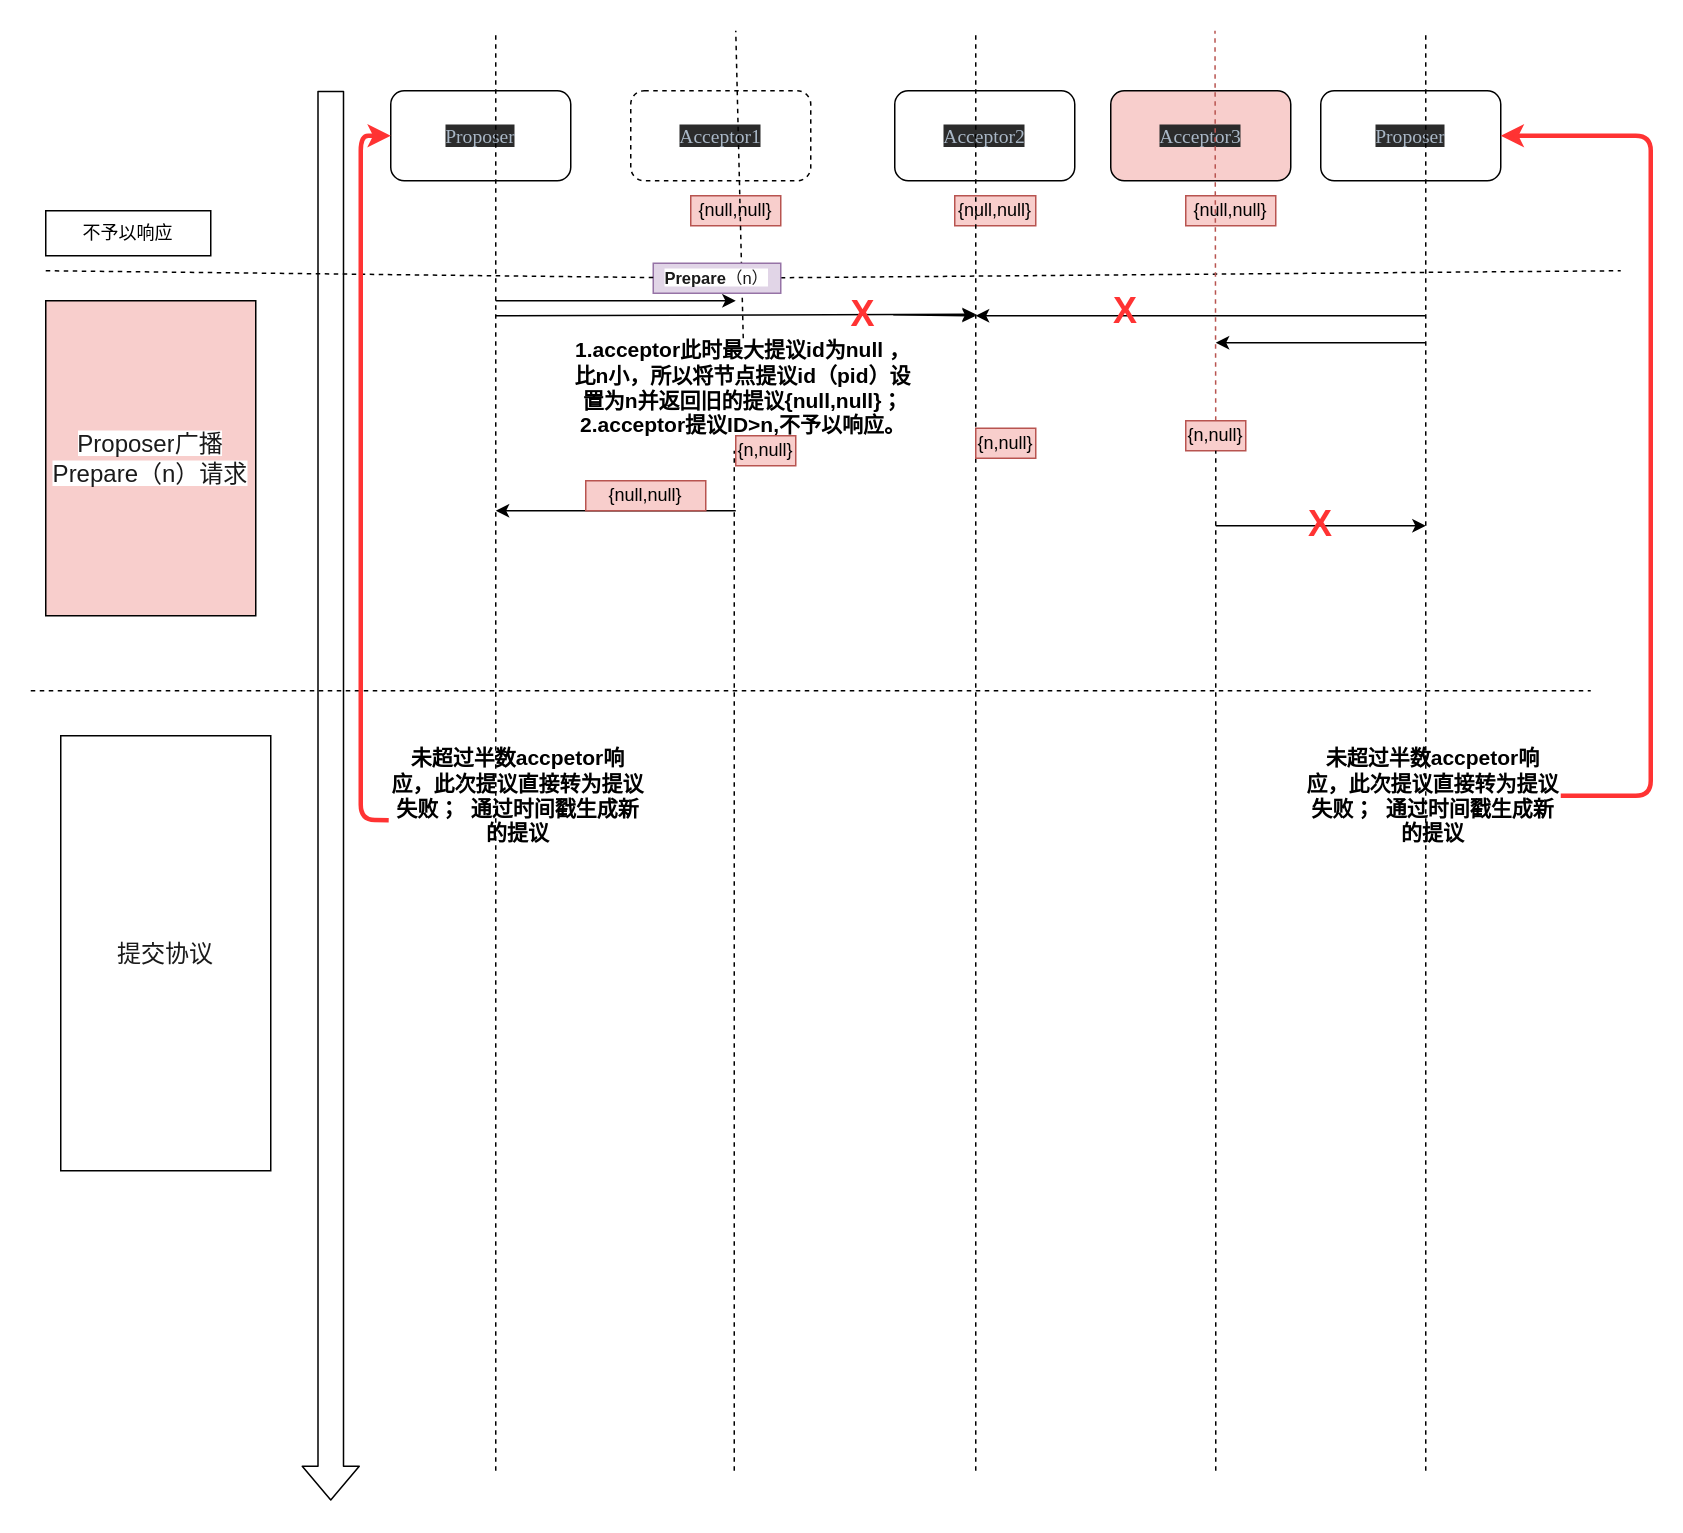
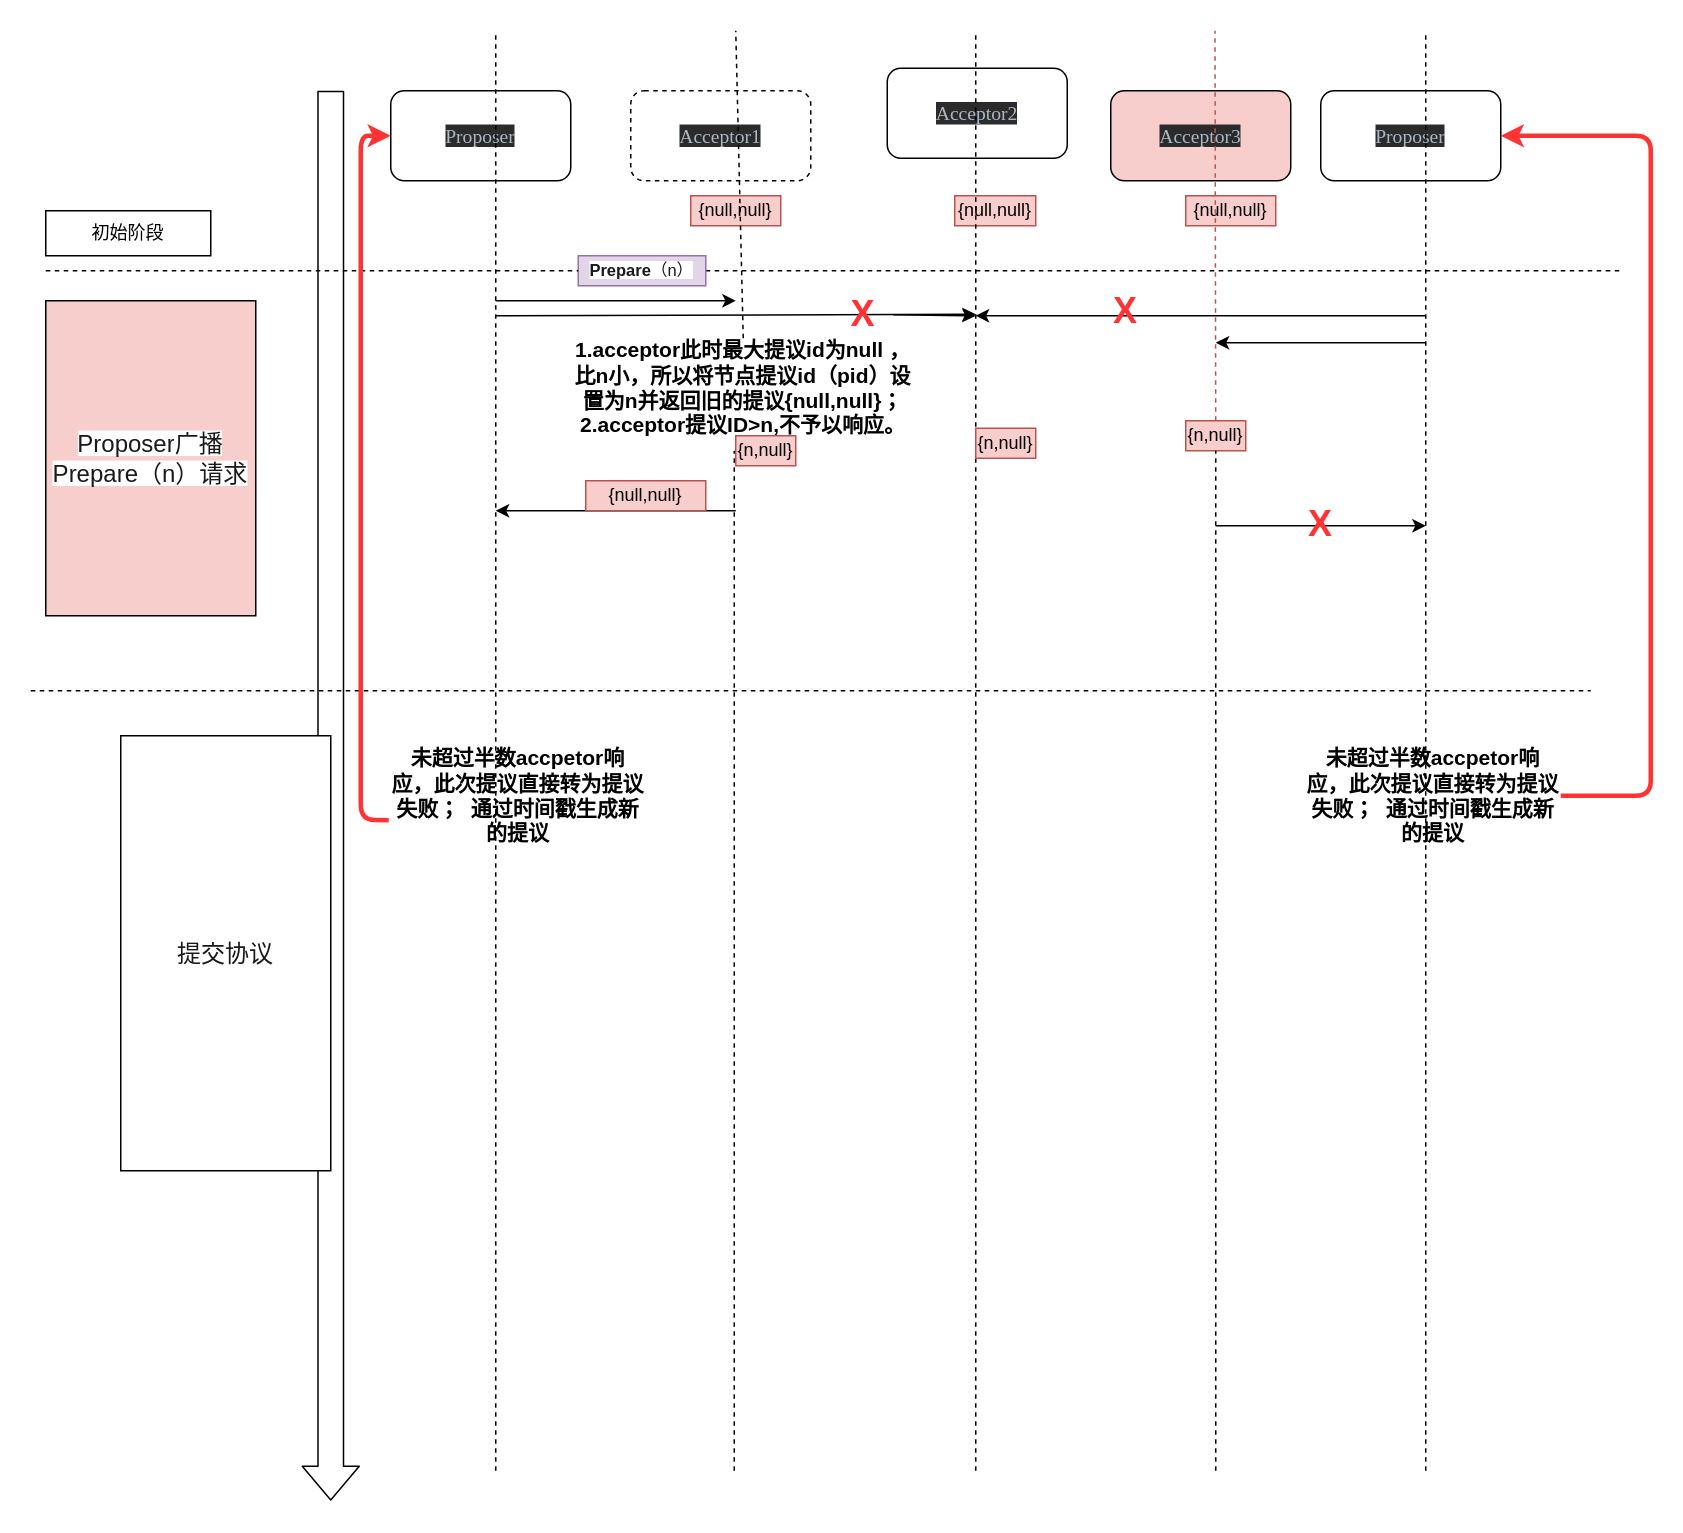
(985, 136) -> (977, 113)
(128, 233) -> (128, 233)
(717, 278) -> (642, 271)
(166, 953) -> (226, 953)
